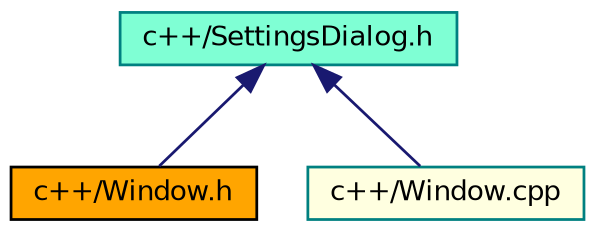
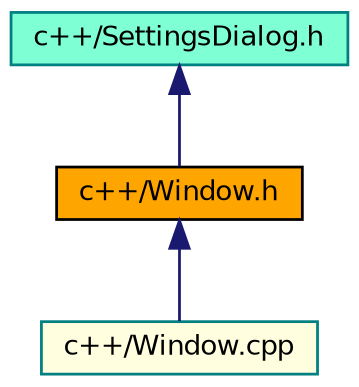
(377, 126) -> (179, 285)
